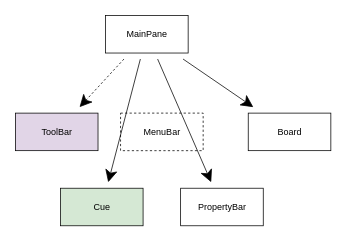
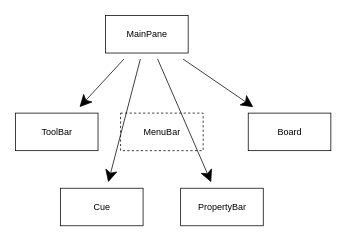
(105, 79) -> (105, 79)
(57, 132) -> (57, 132)
(102, 207) -> (102, 207)
